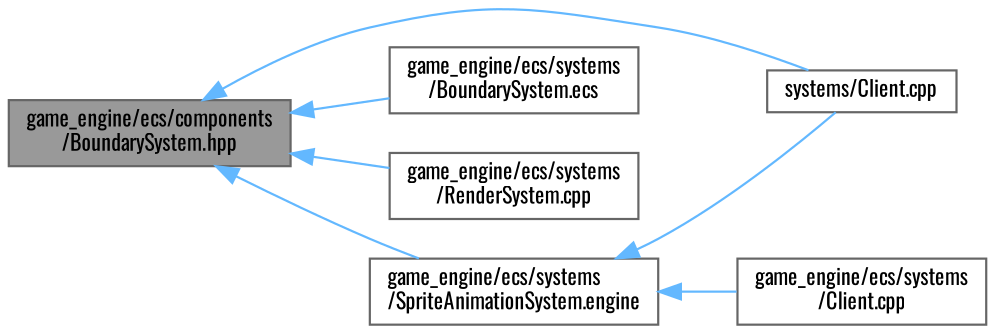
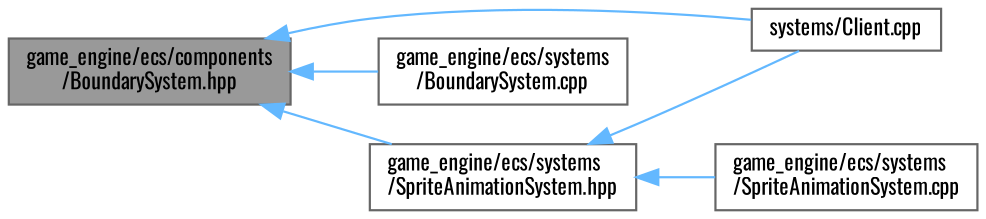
(514, 80) -> (503, 72)
(514, 186) -> none
(514, 292) -> (503, 177)
(862, 292) -> (846, 177)
